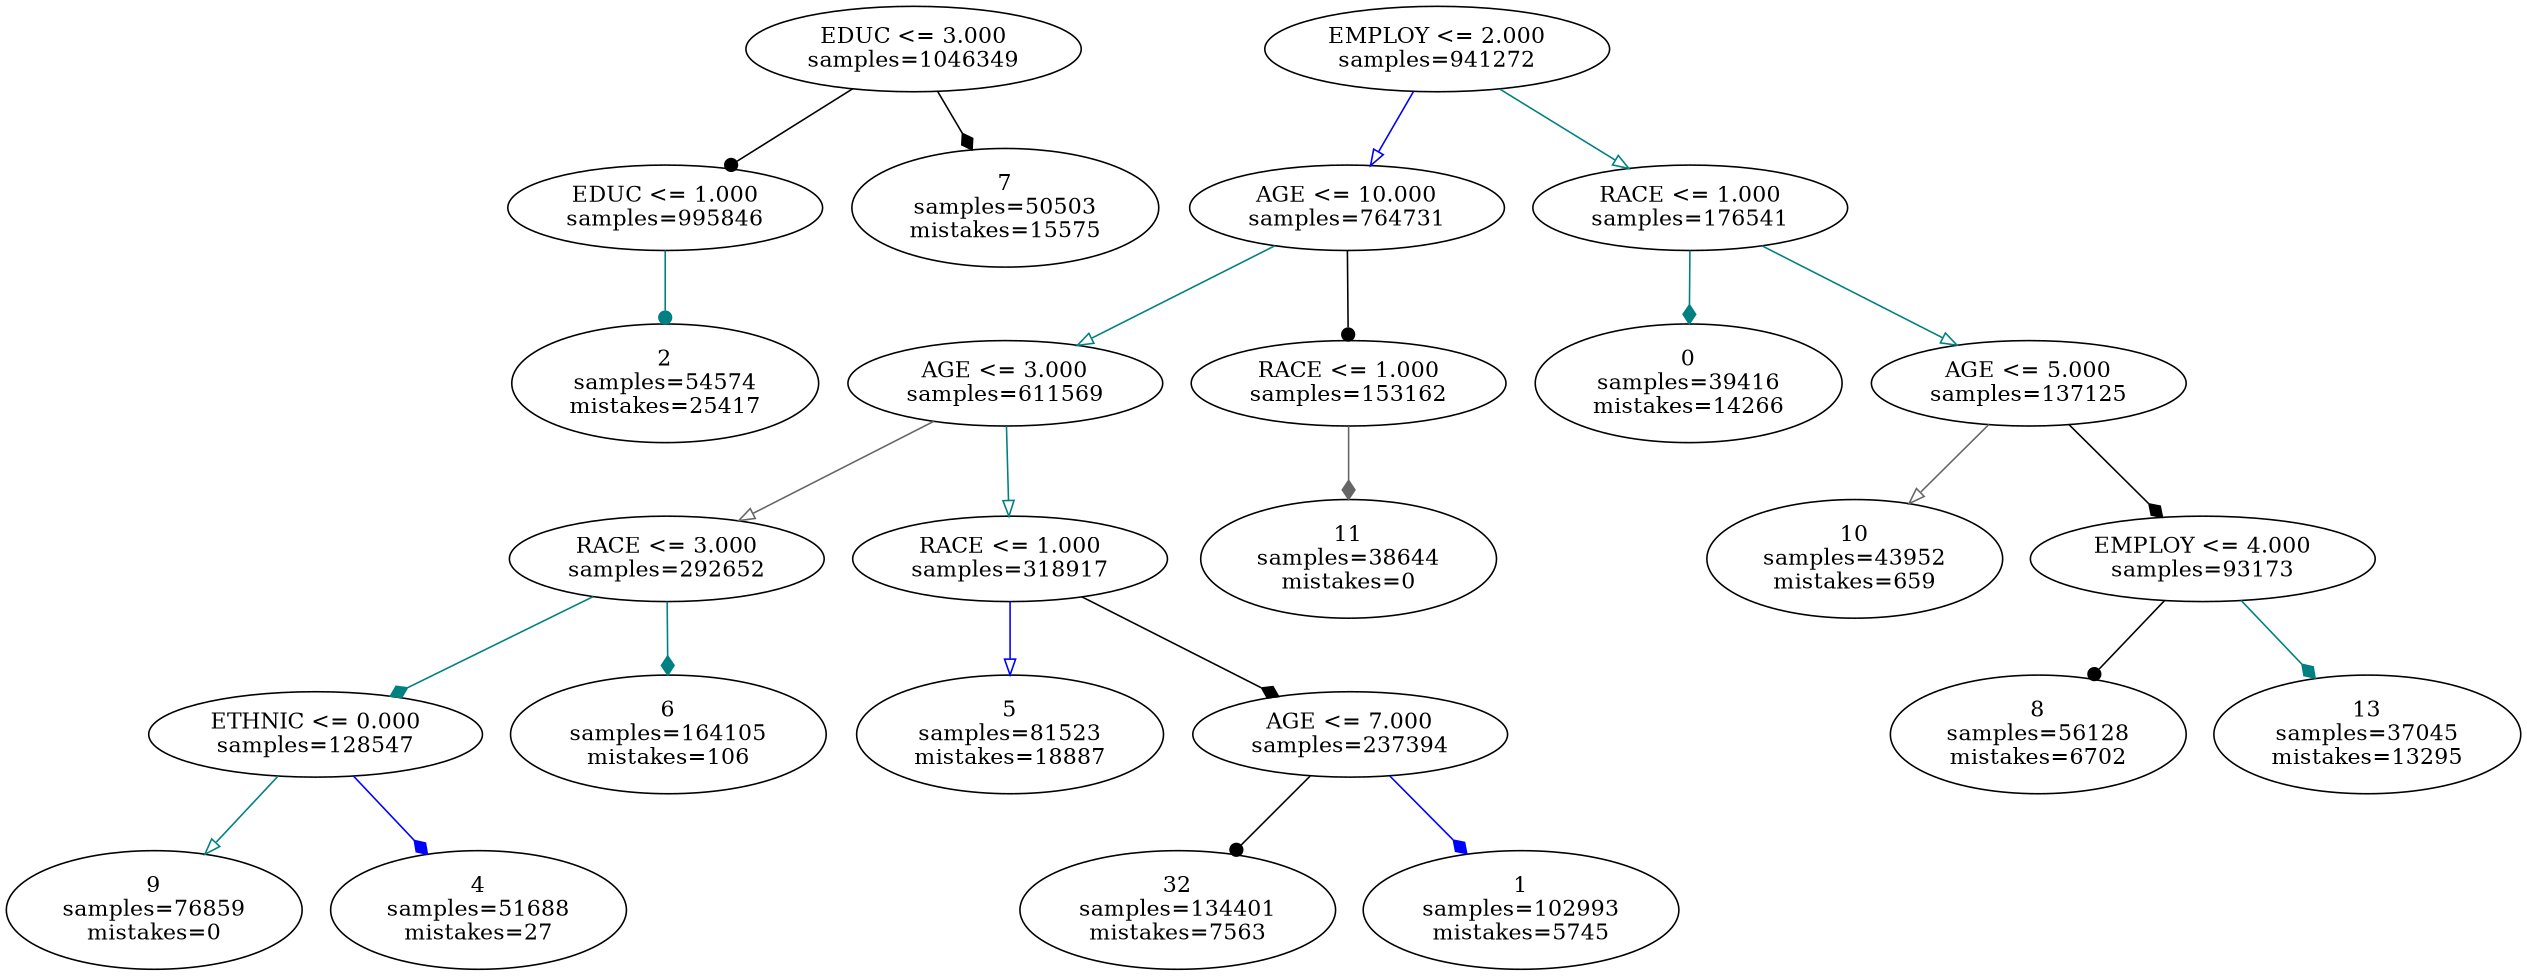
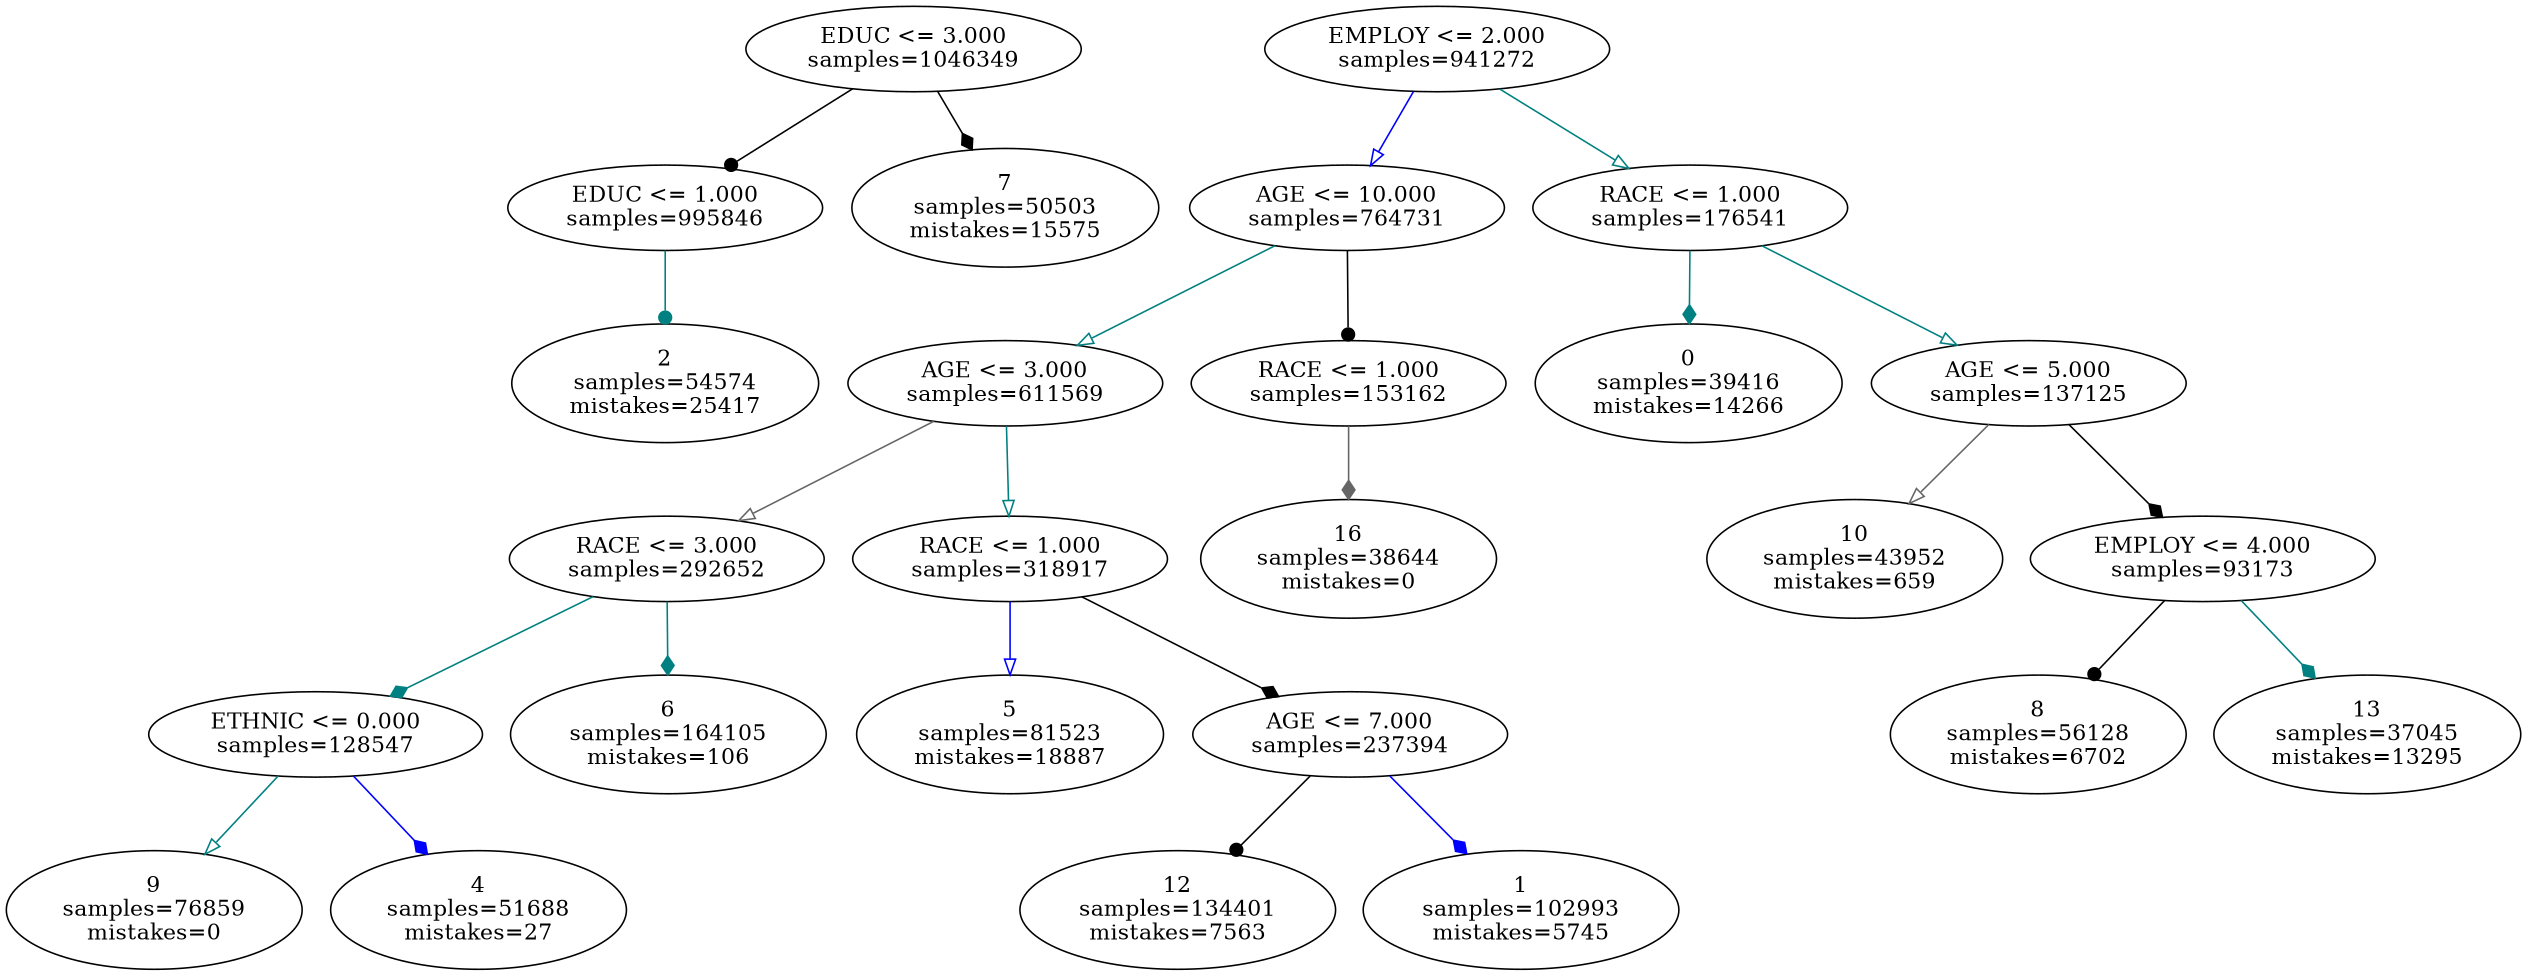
(1349, 559) -> (1349, 559)
(1178, 910) -> (1178, 910)
